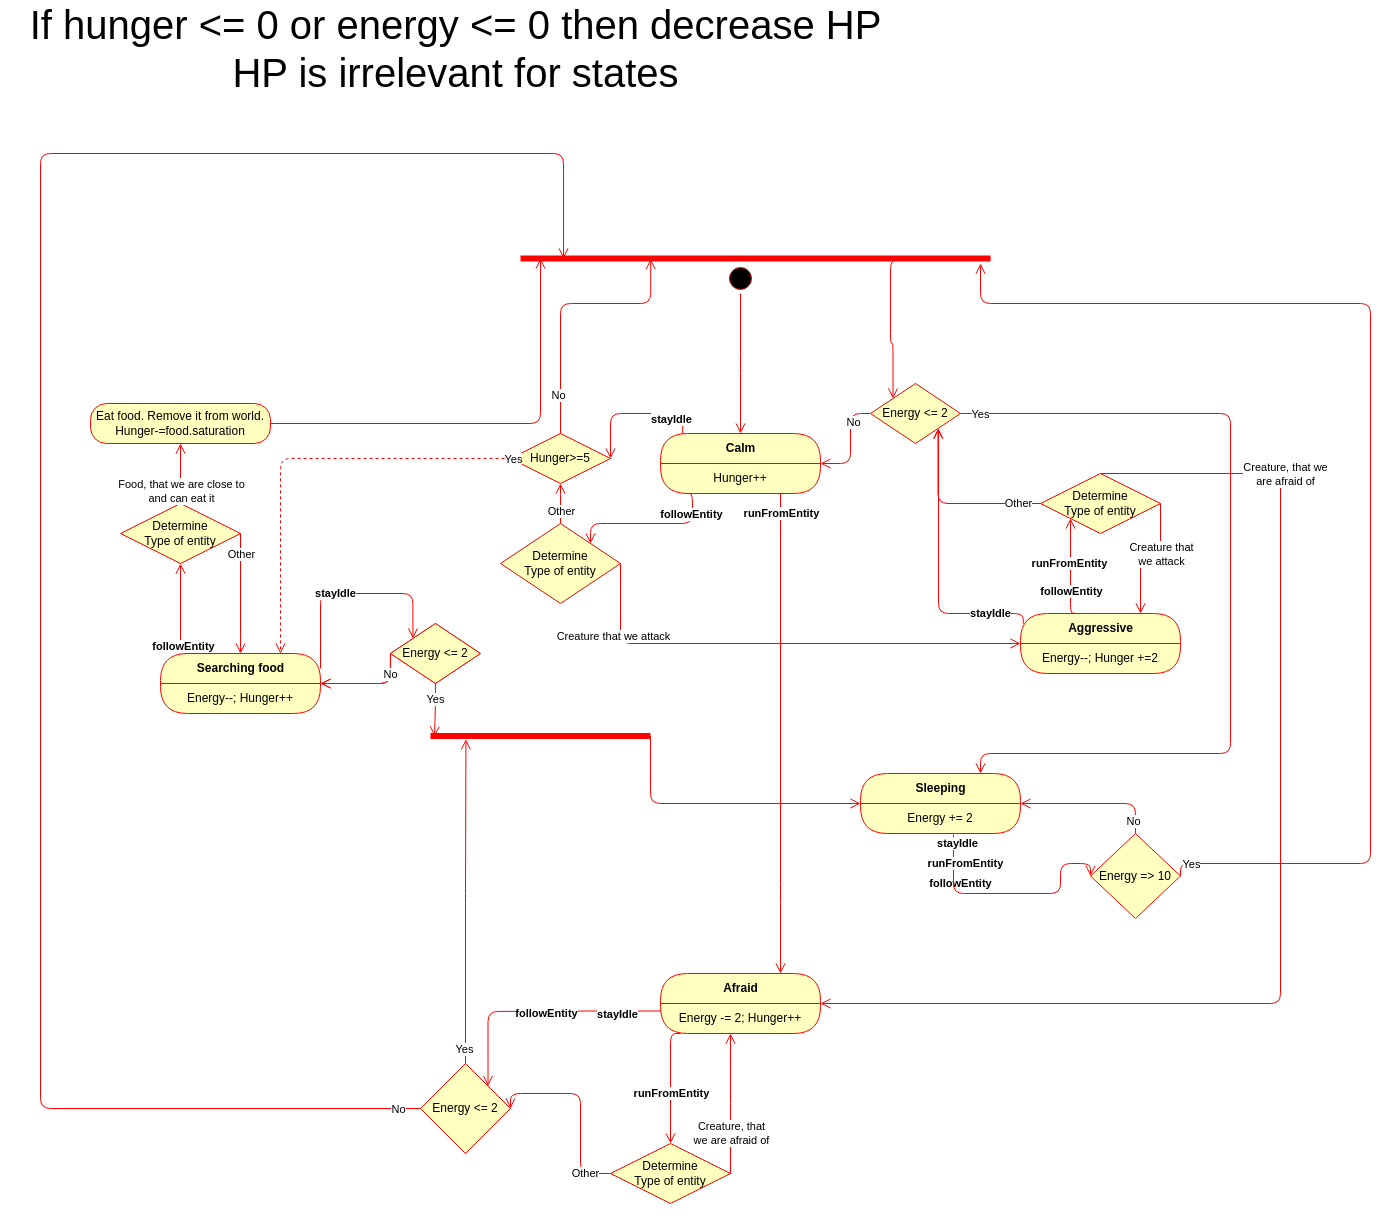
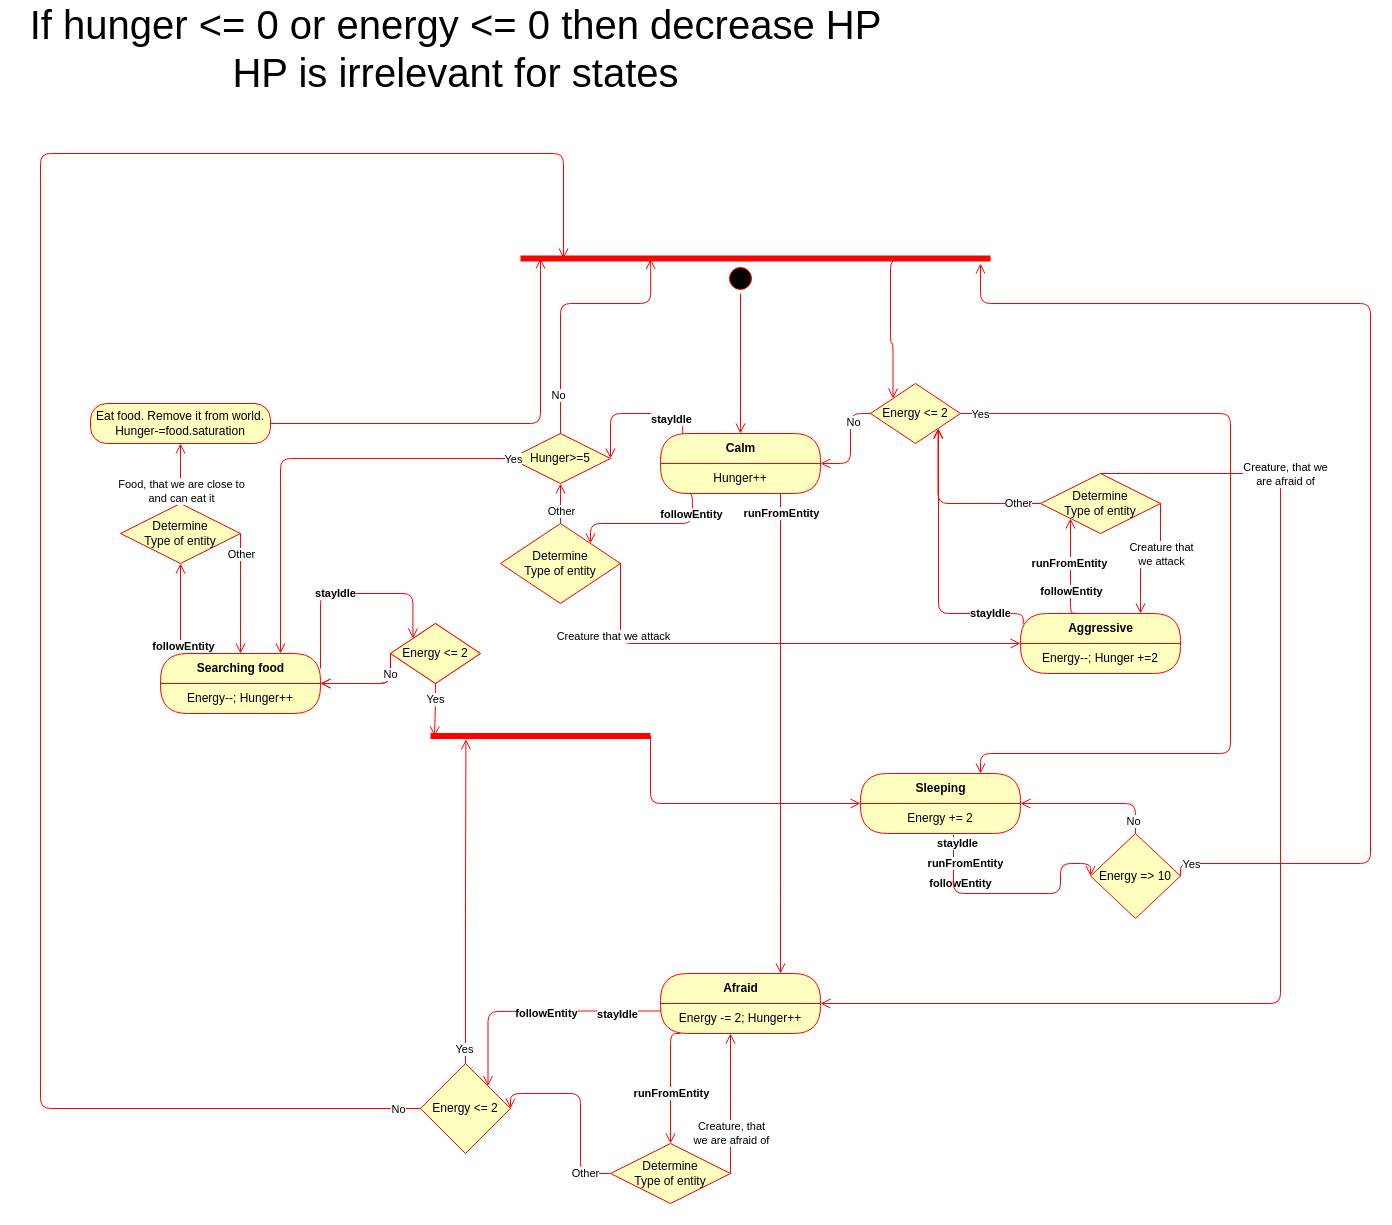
(303, 459) -> (303, 459)
